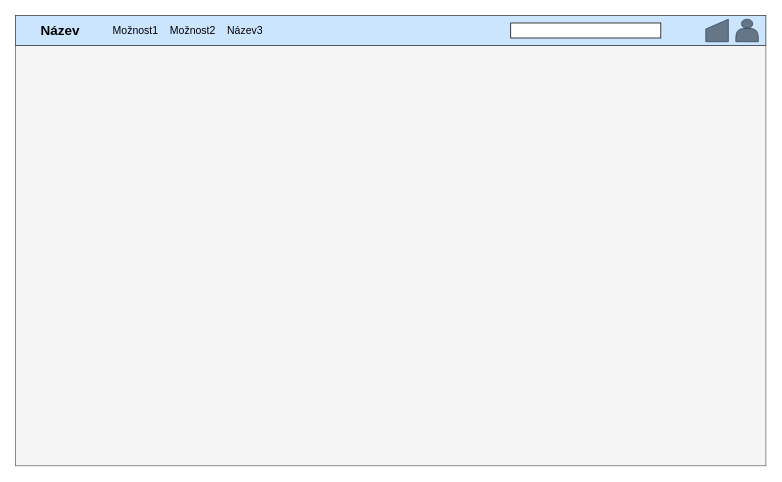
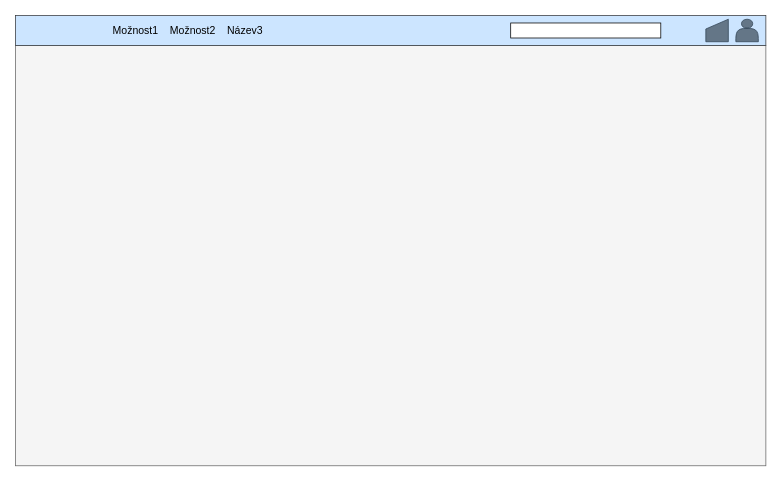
(60, 30) -> none
